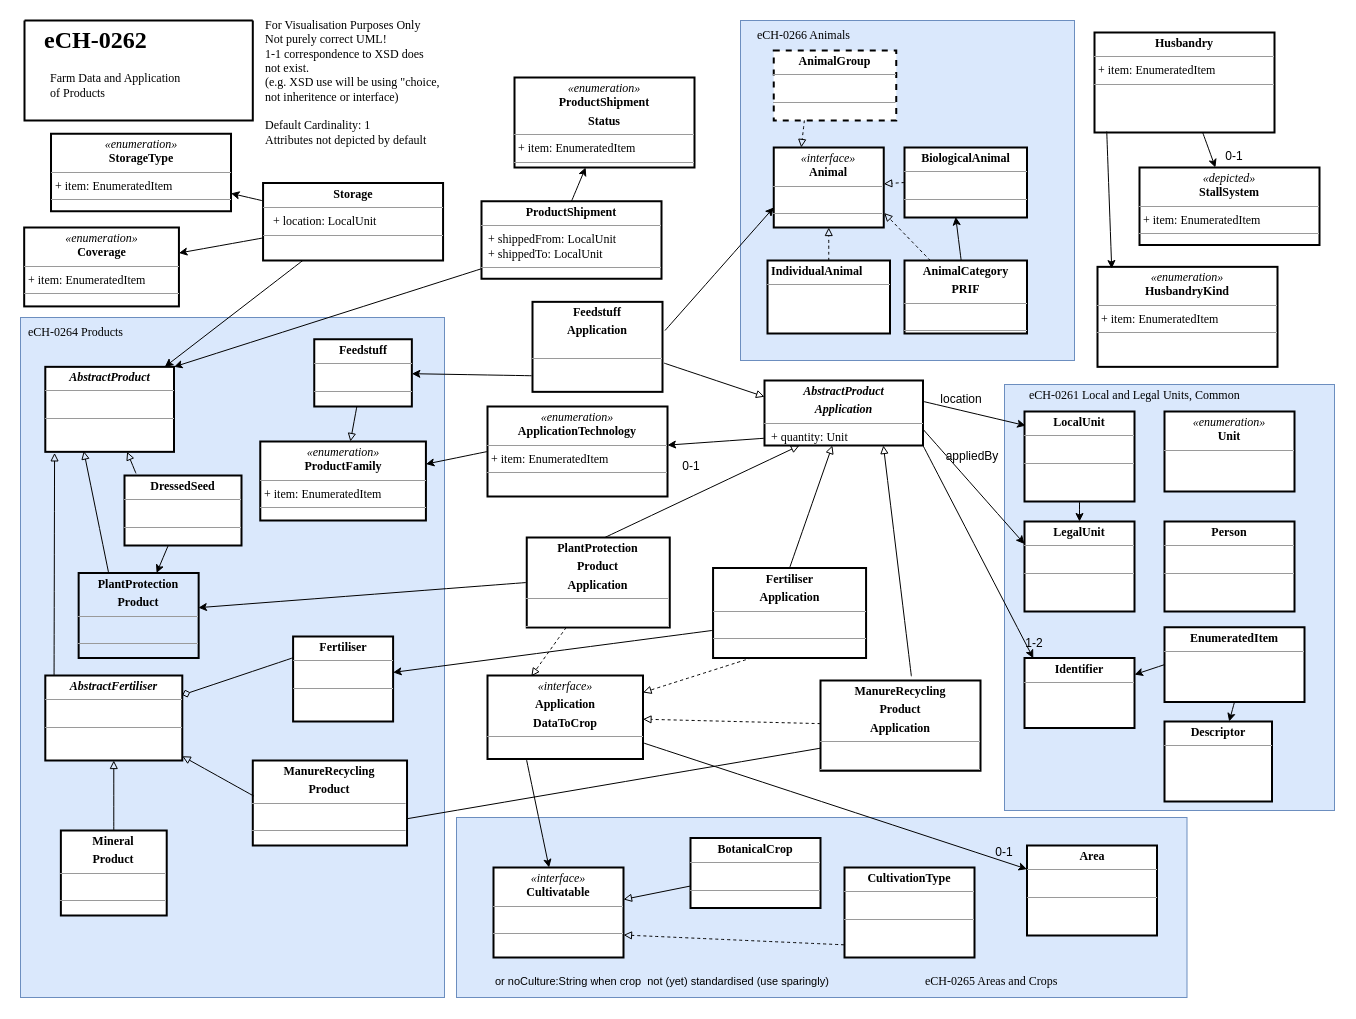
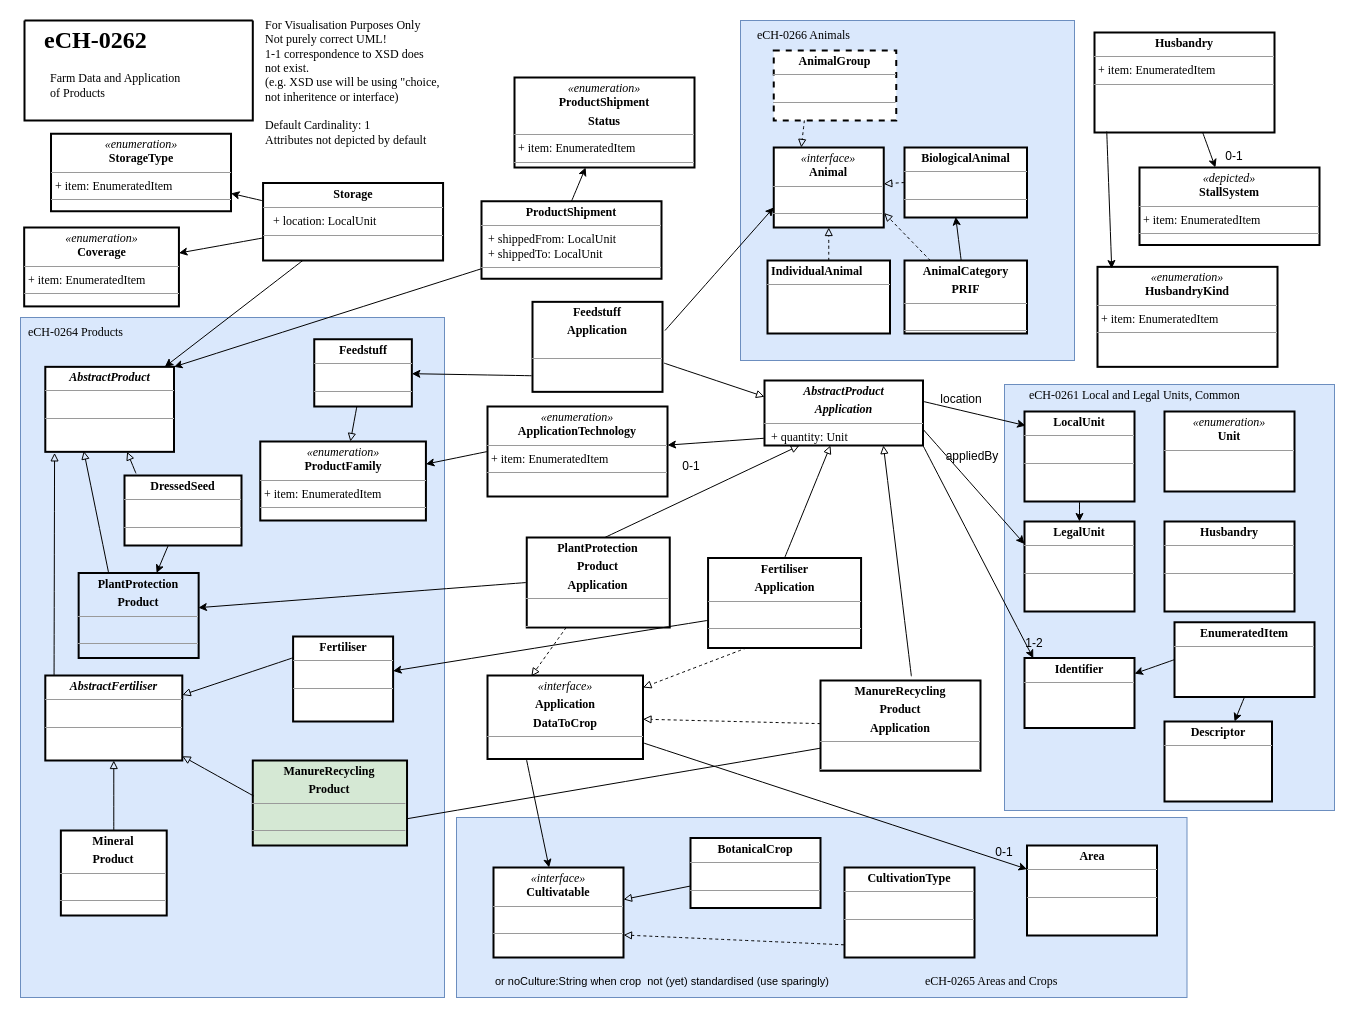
(1185, 529) -> (1195, 529)
(790, 613) -> (785, 603)
(1235, 665) -> (1245, 660)
(191, 692) -> (191, 692)
(330, 803) -> (330, 803)
